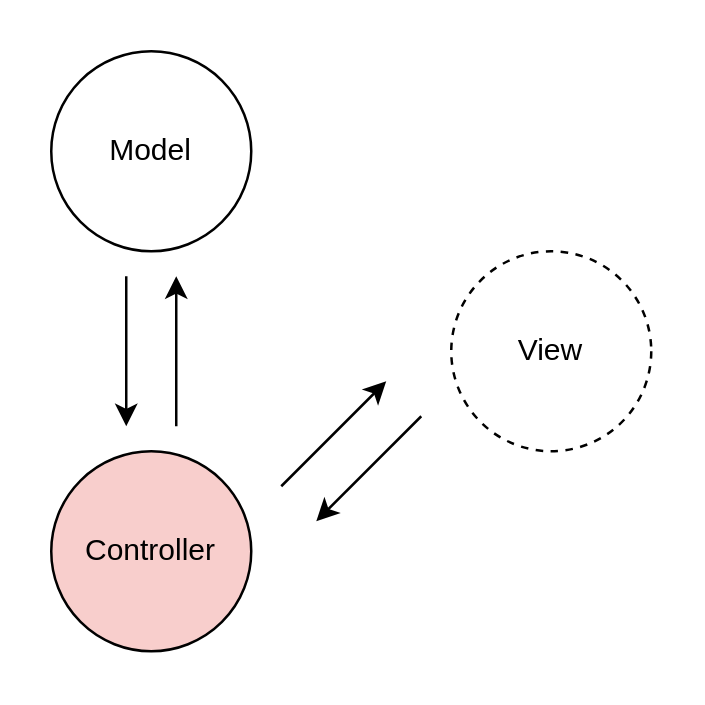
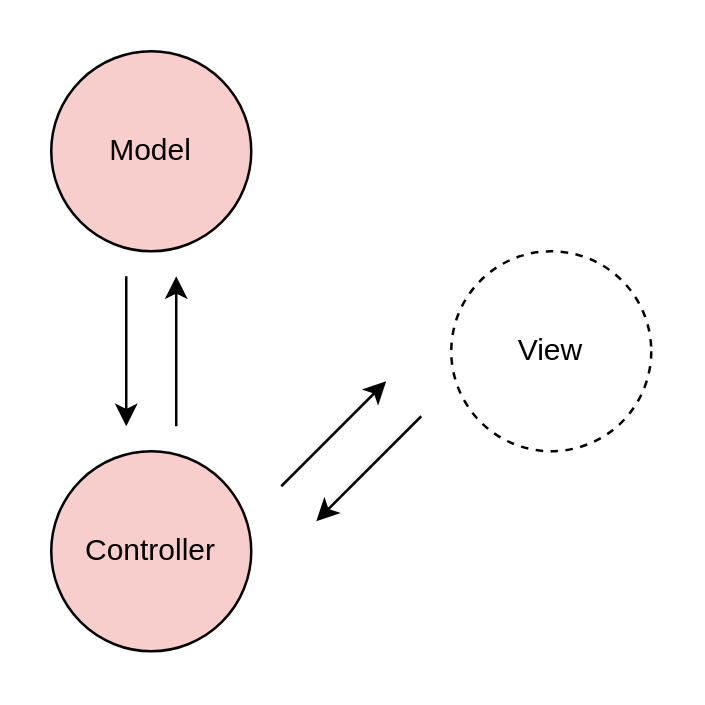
(151, 151) -> (151, 151)
